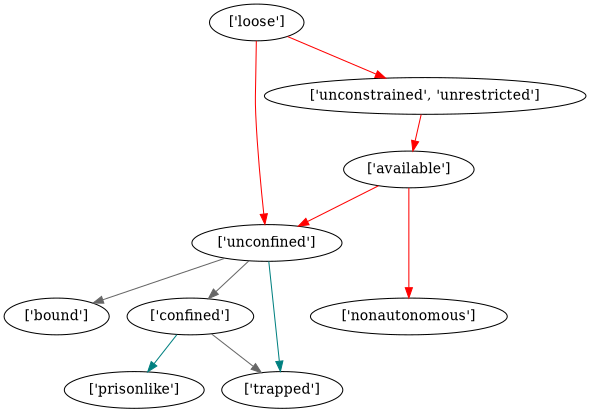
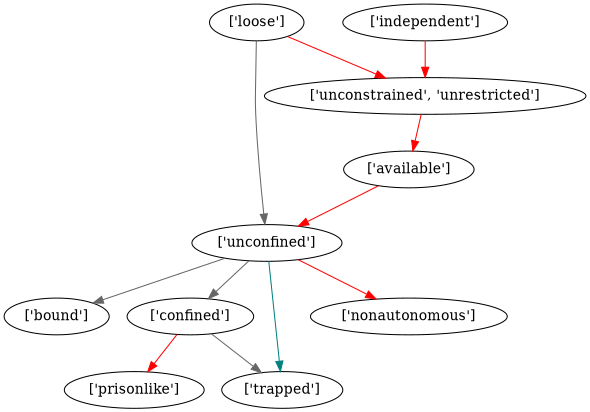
none -> (425, 22)
(256, 128) -> (256, 128)
(409, 238) -> (333, 277)
(165, 349) -> (165, 349)
